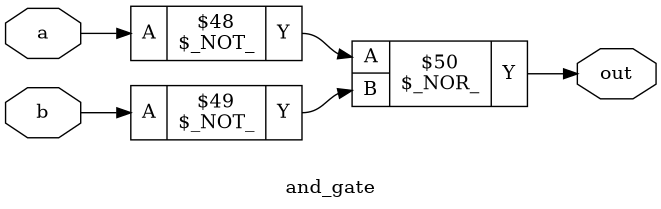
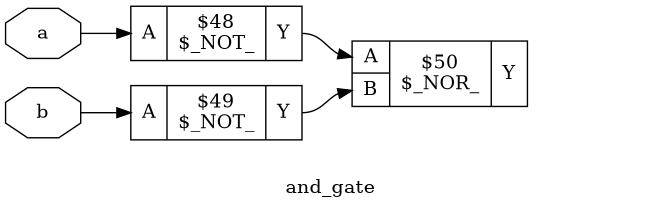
(617, 74) -> none
